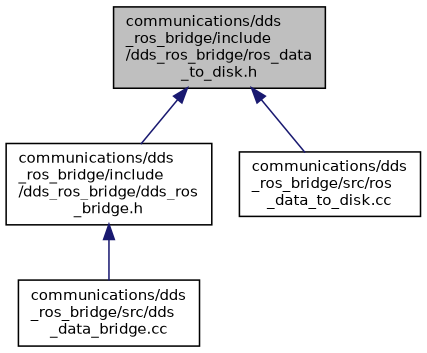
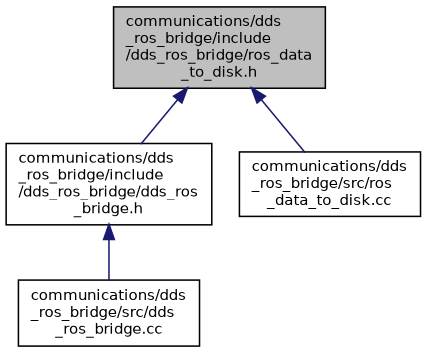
(109, 313) -> (109, 313)
